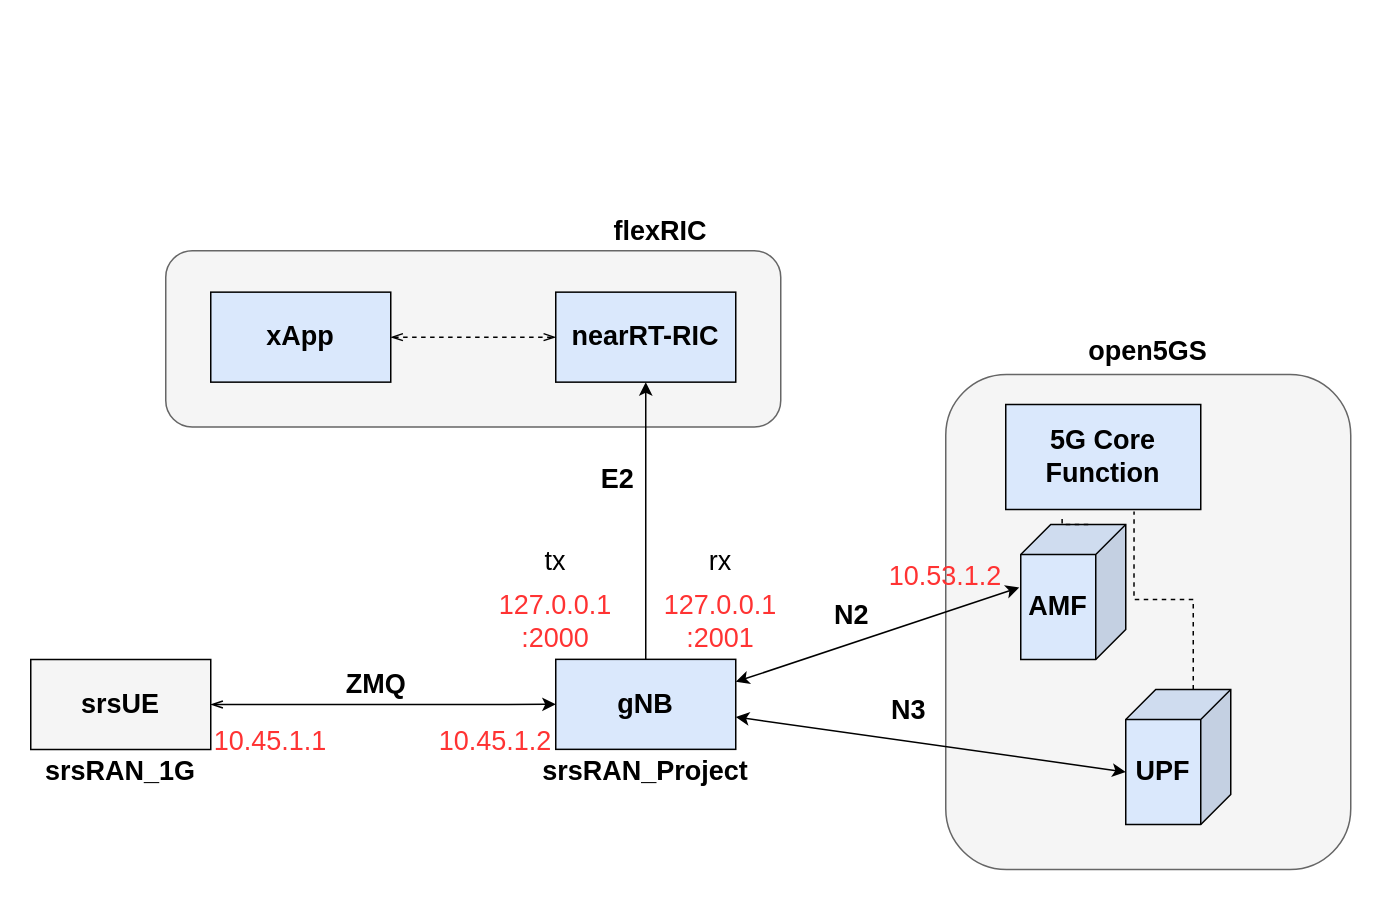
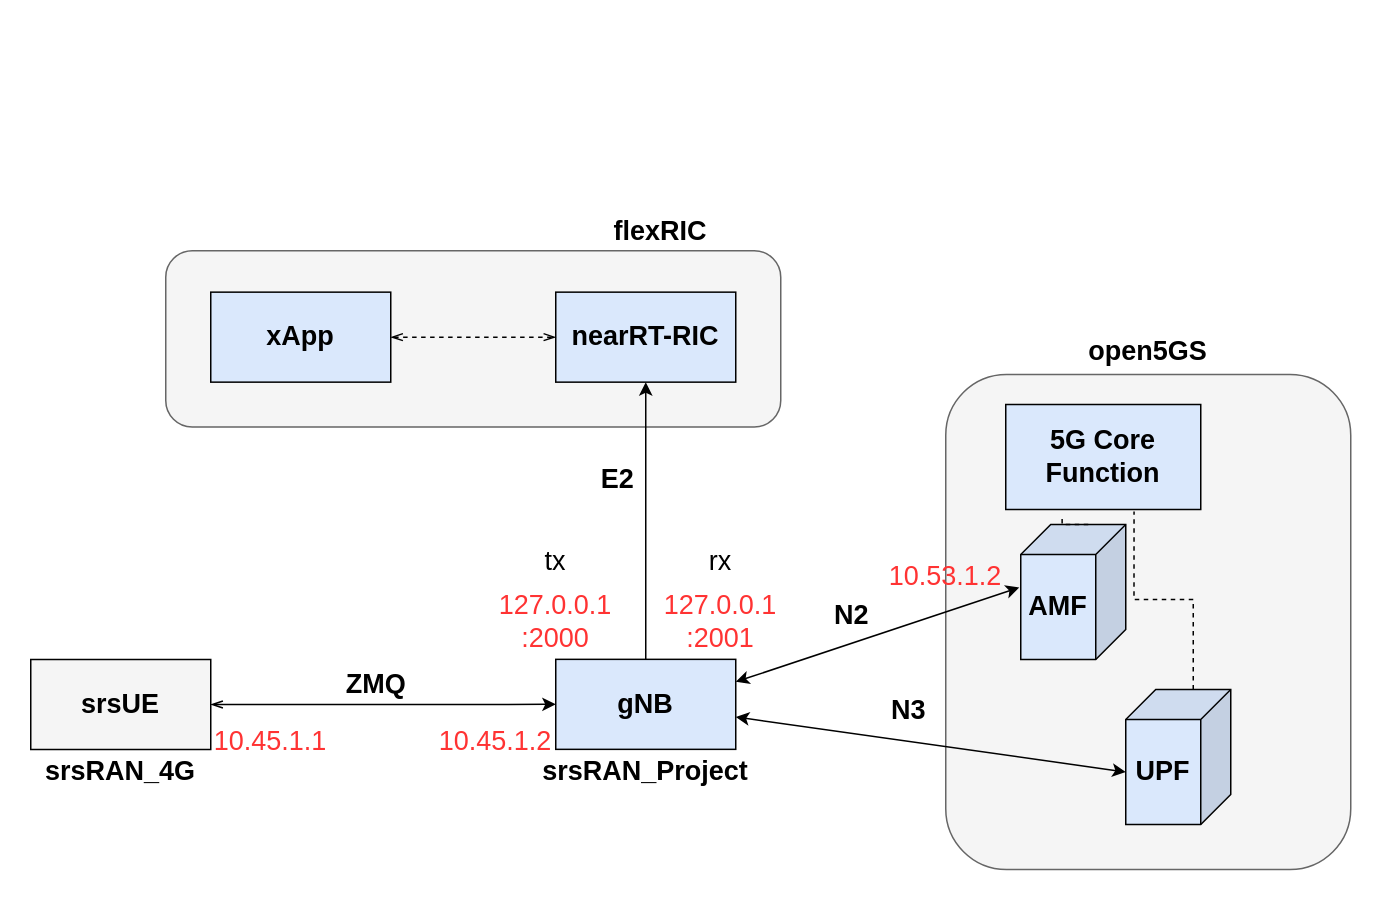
(121, 772) -> (121, 772)
